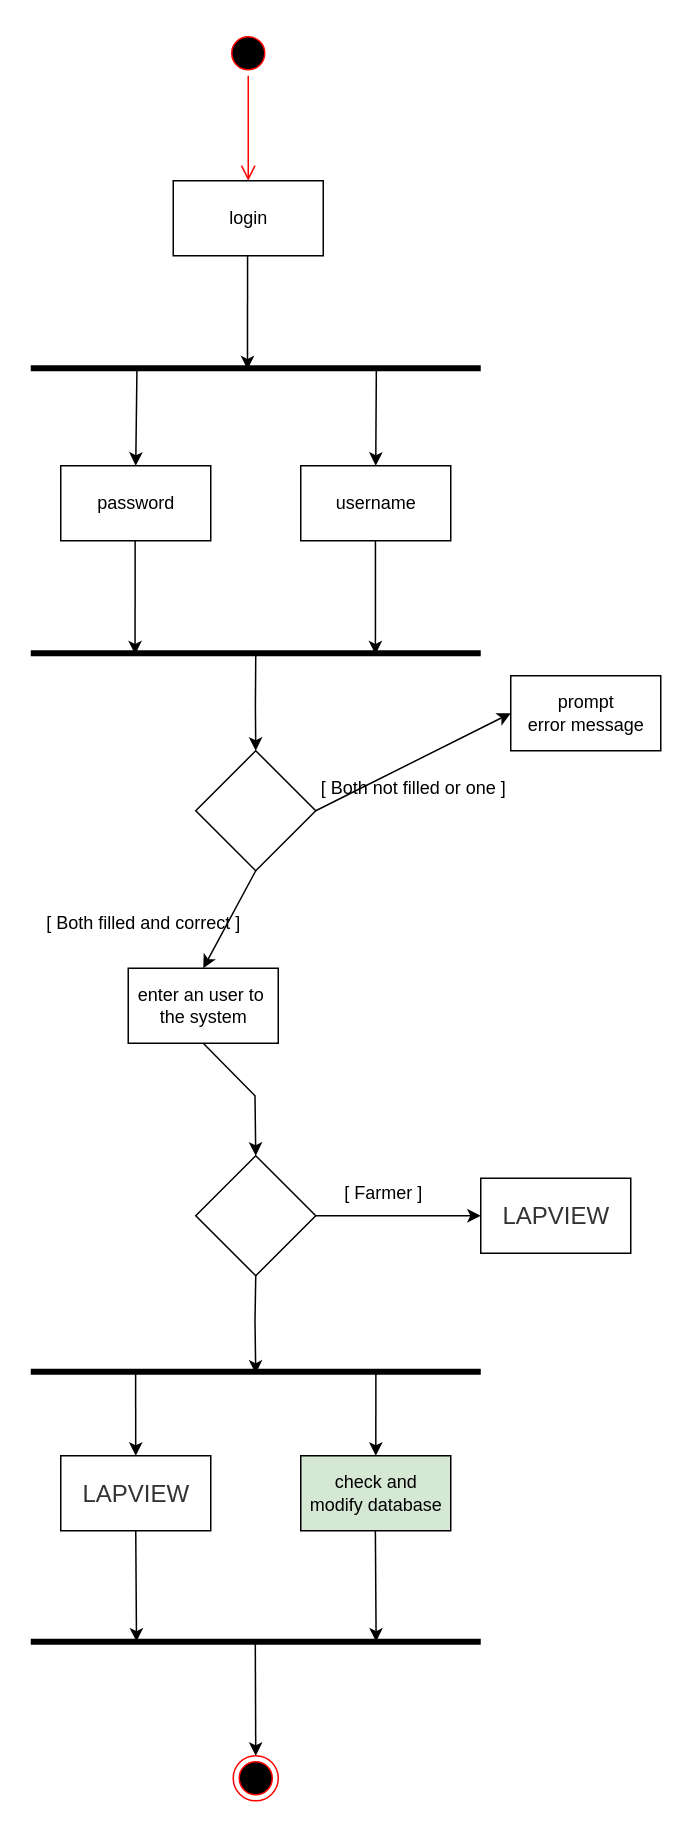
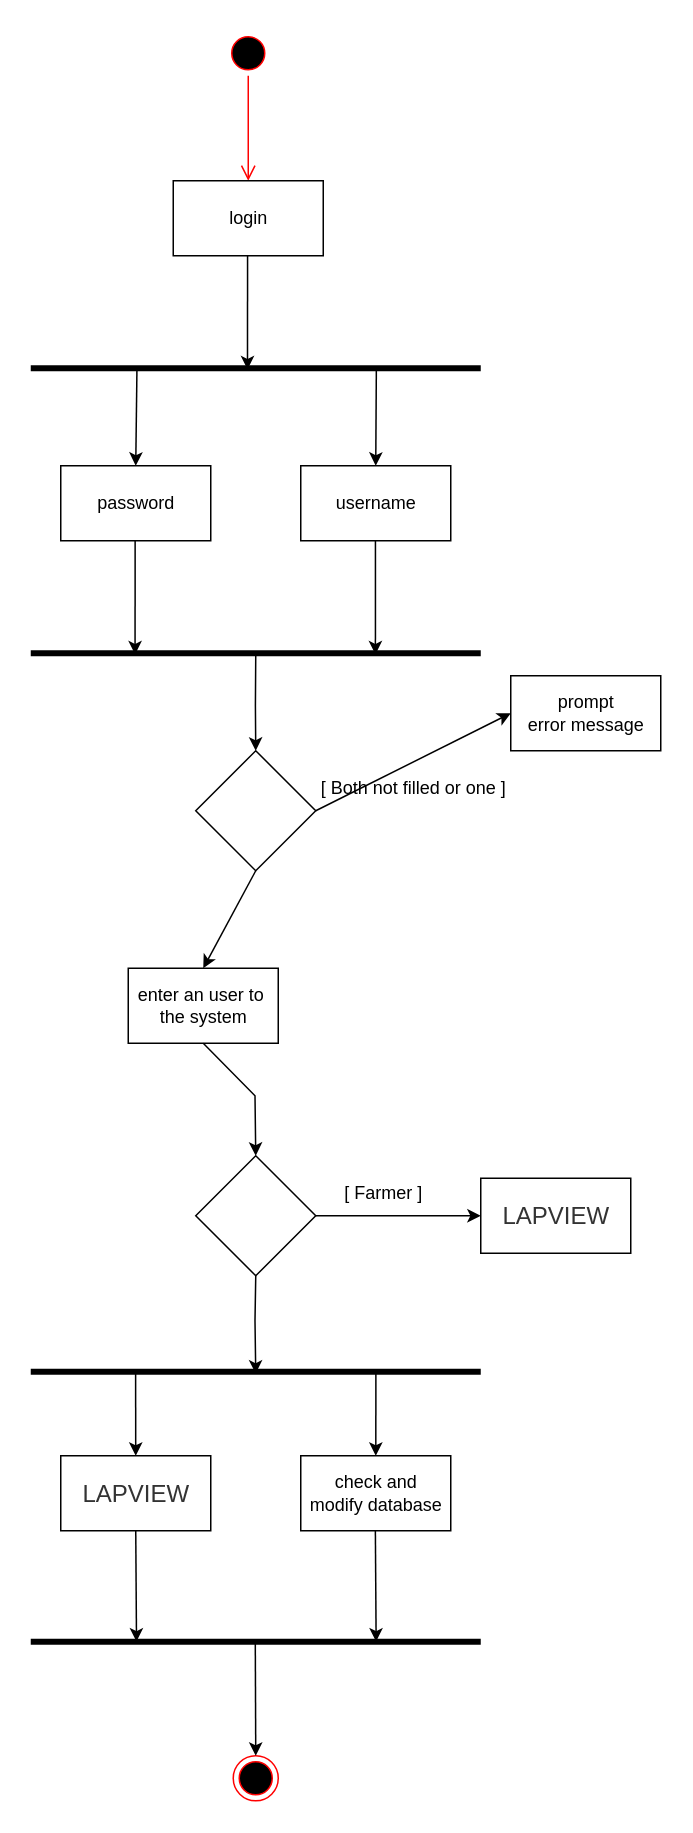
(143, 923) -> none
(376, 1493) -> (376, 1493)
